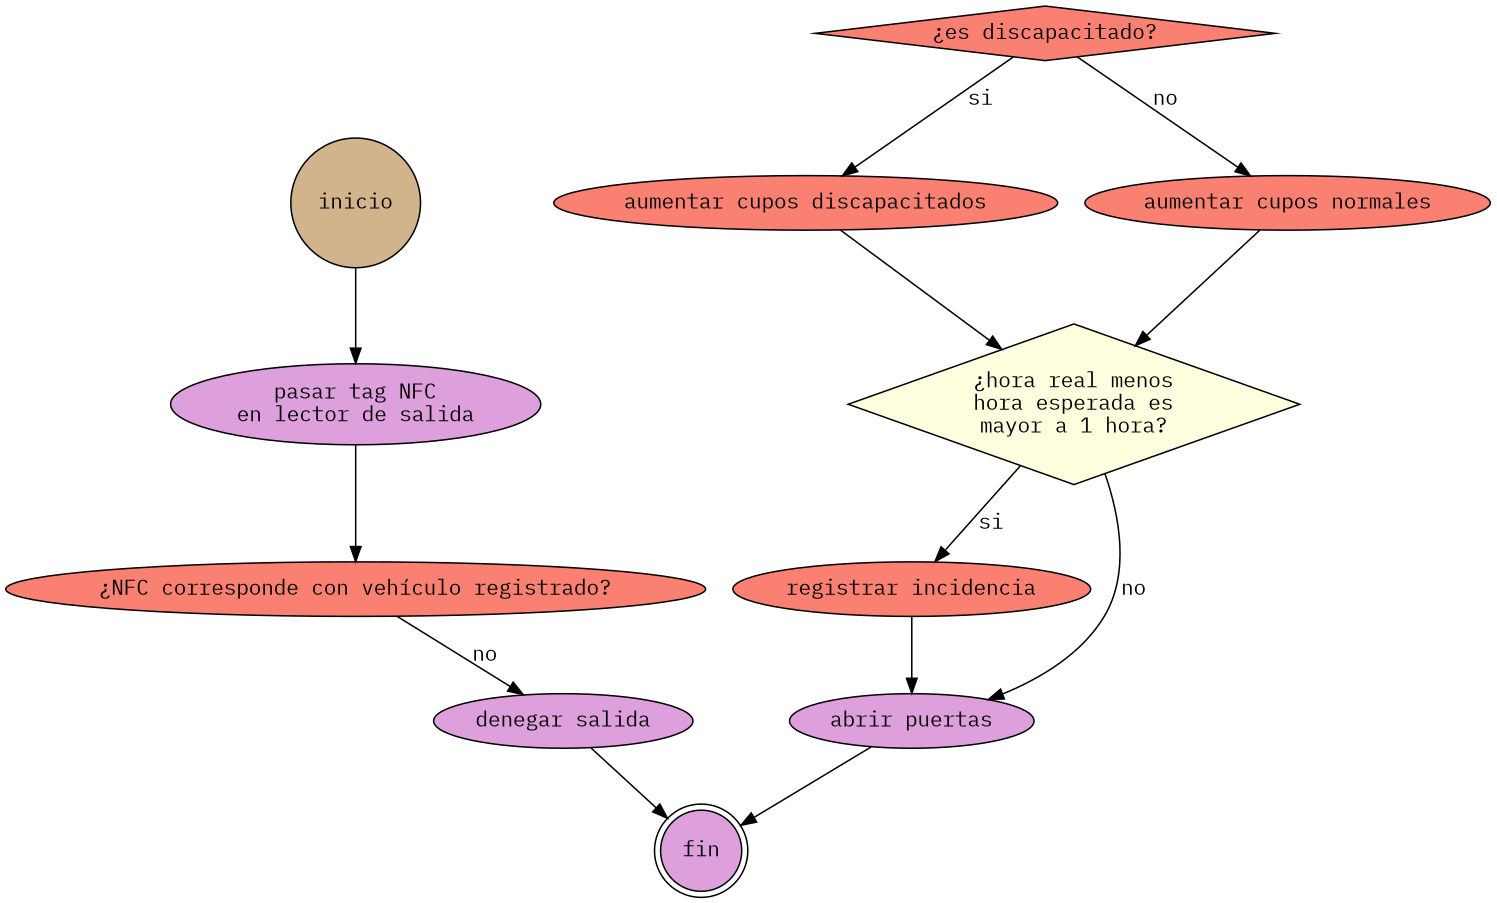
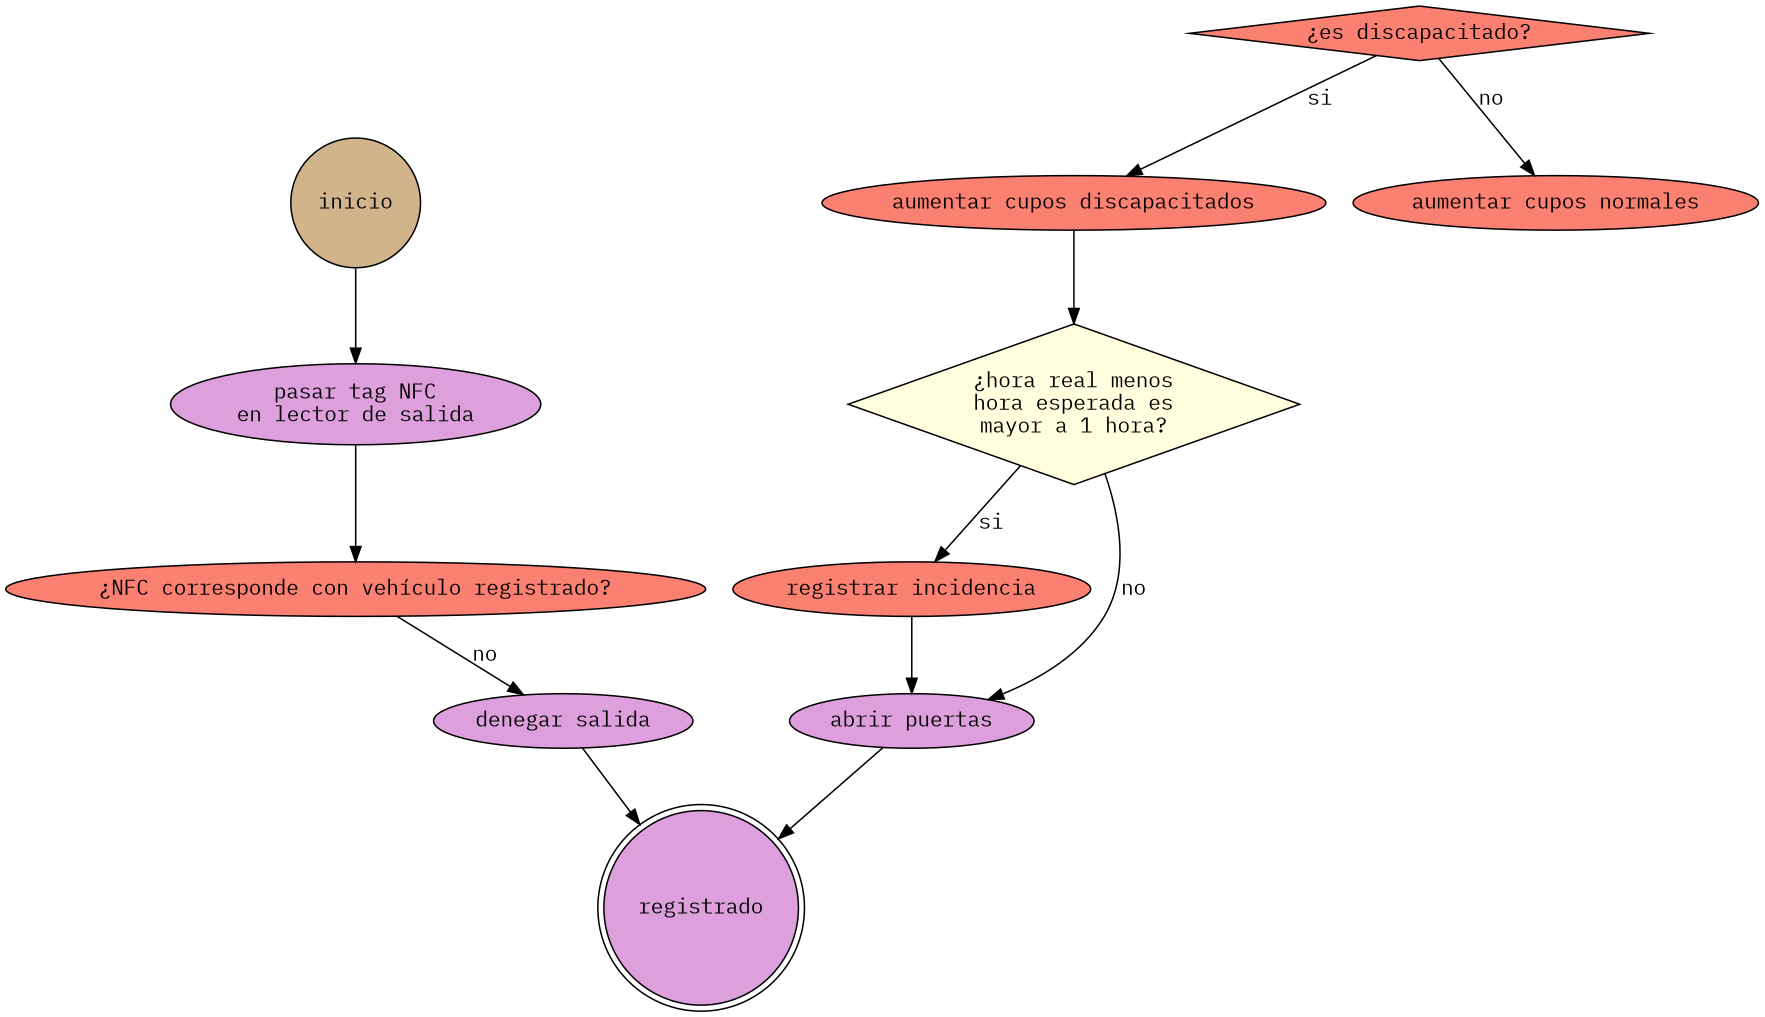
(1203, 283) -> none
(701, 851) -> (701, 908)
